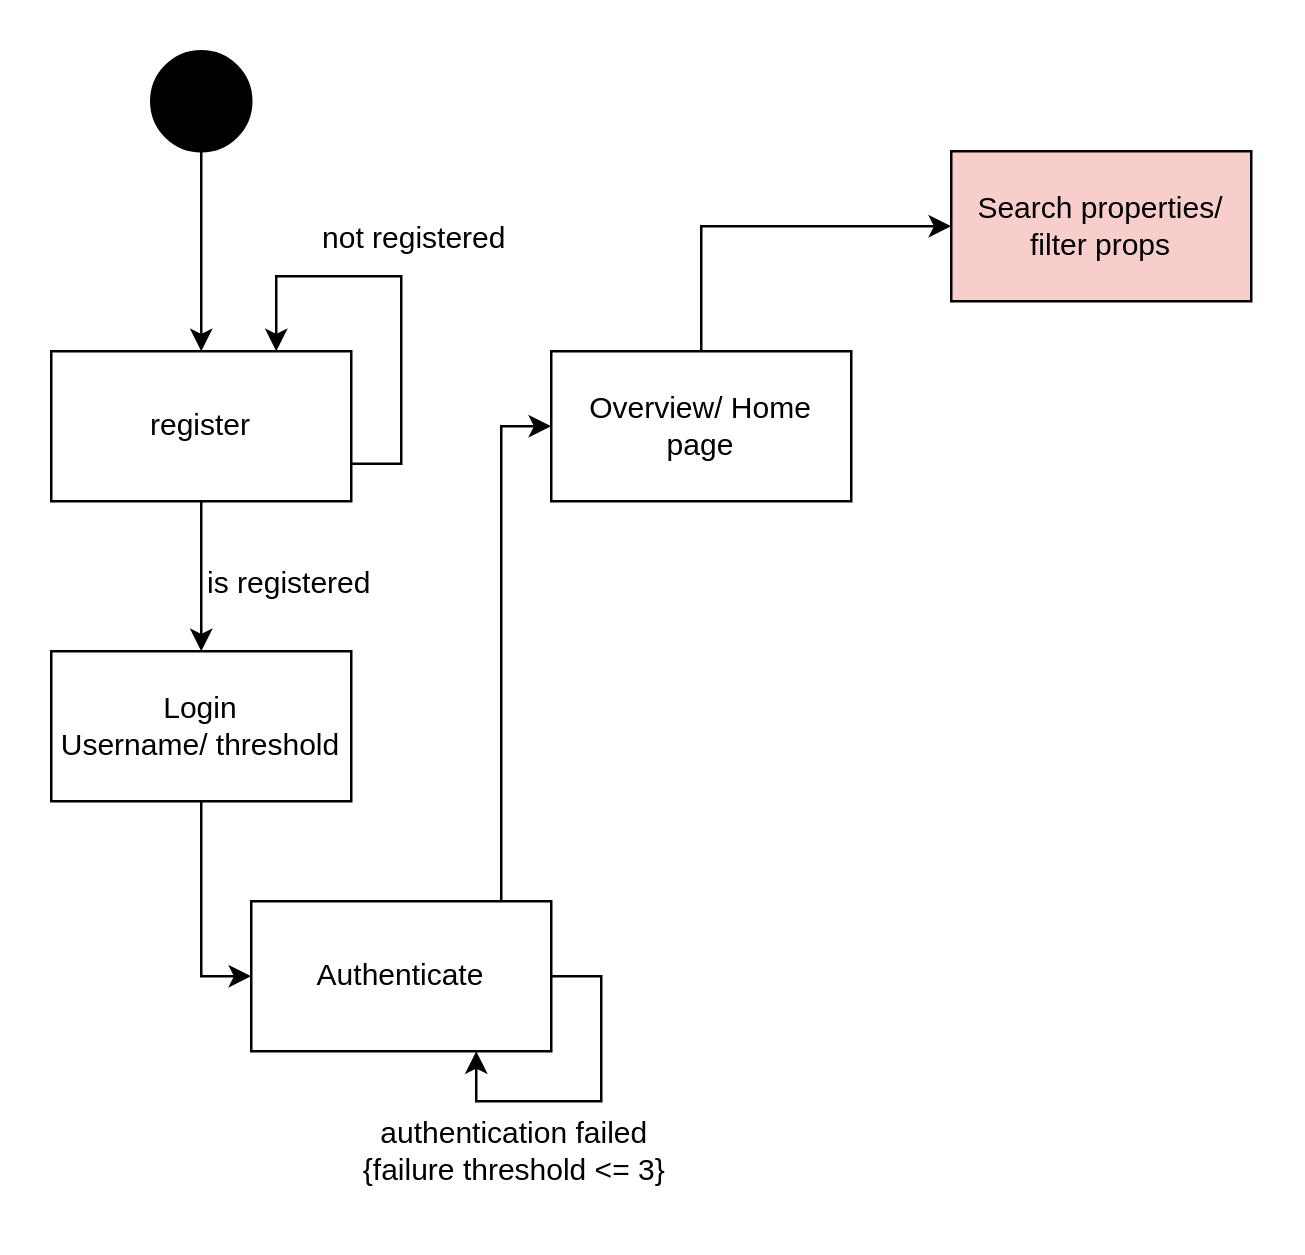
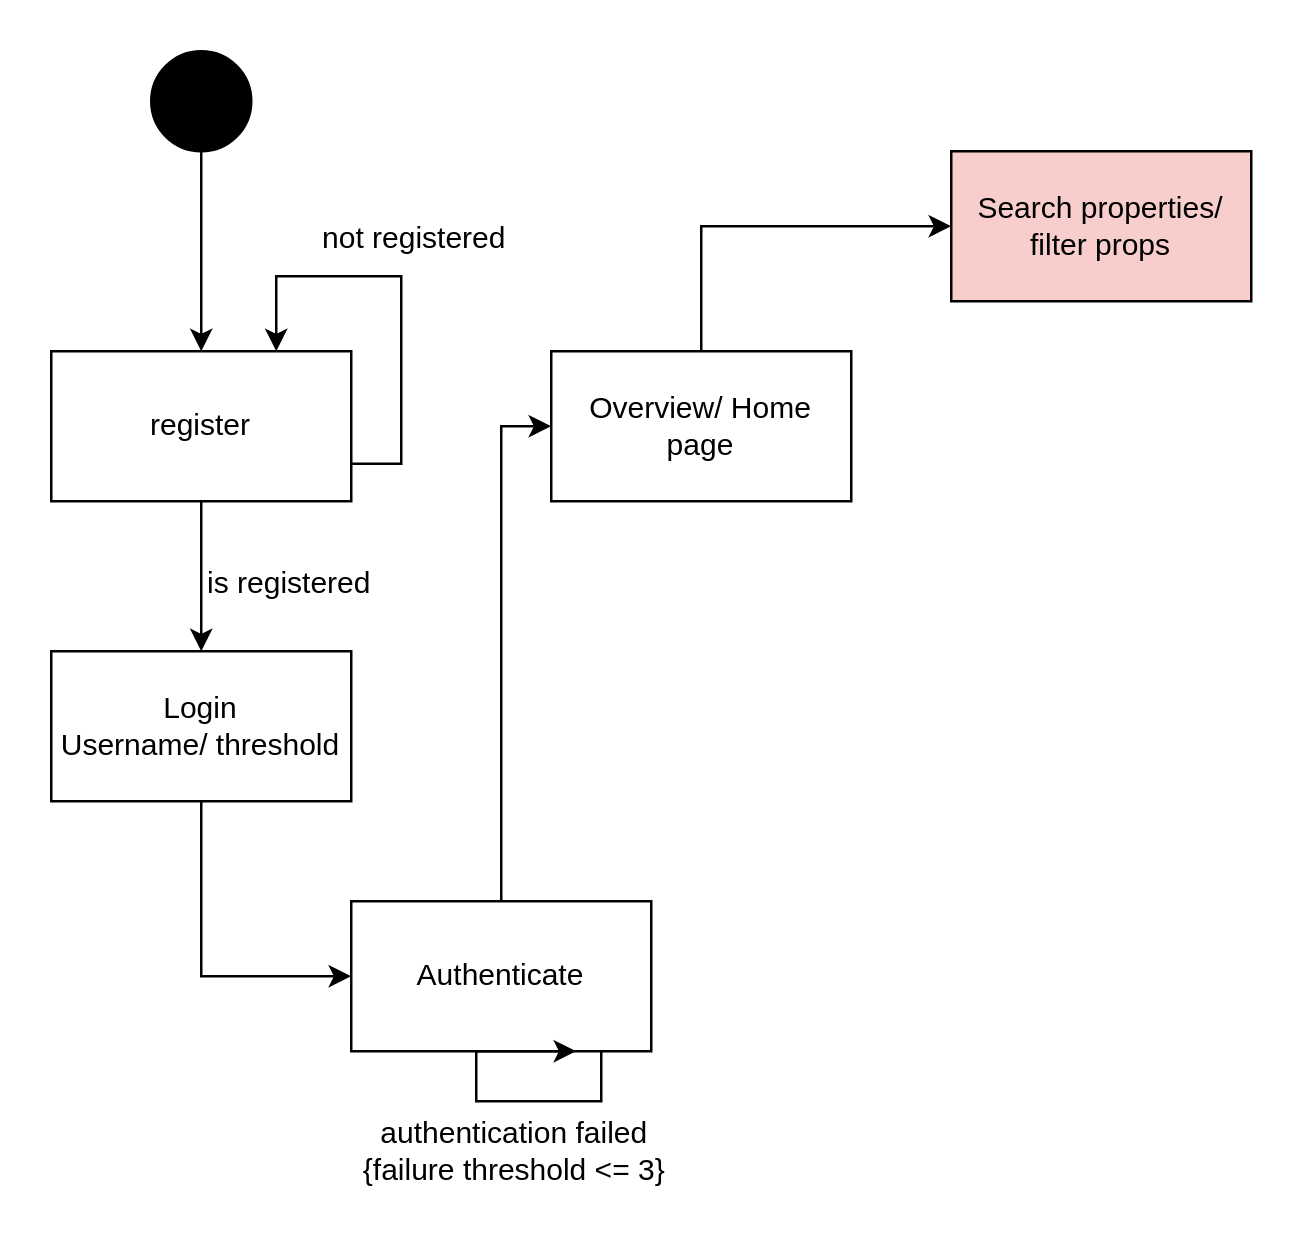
(401, 976) -> (501, 976)
